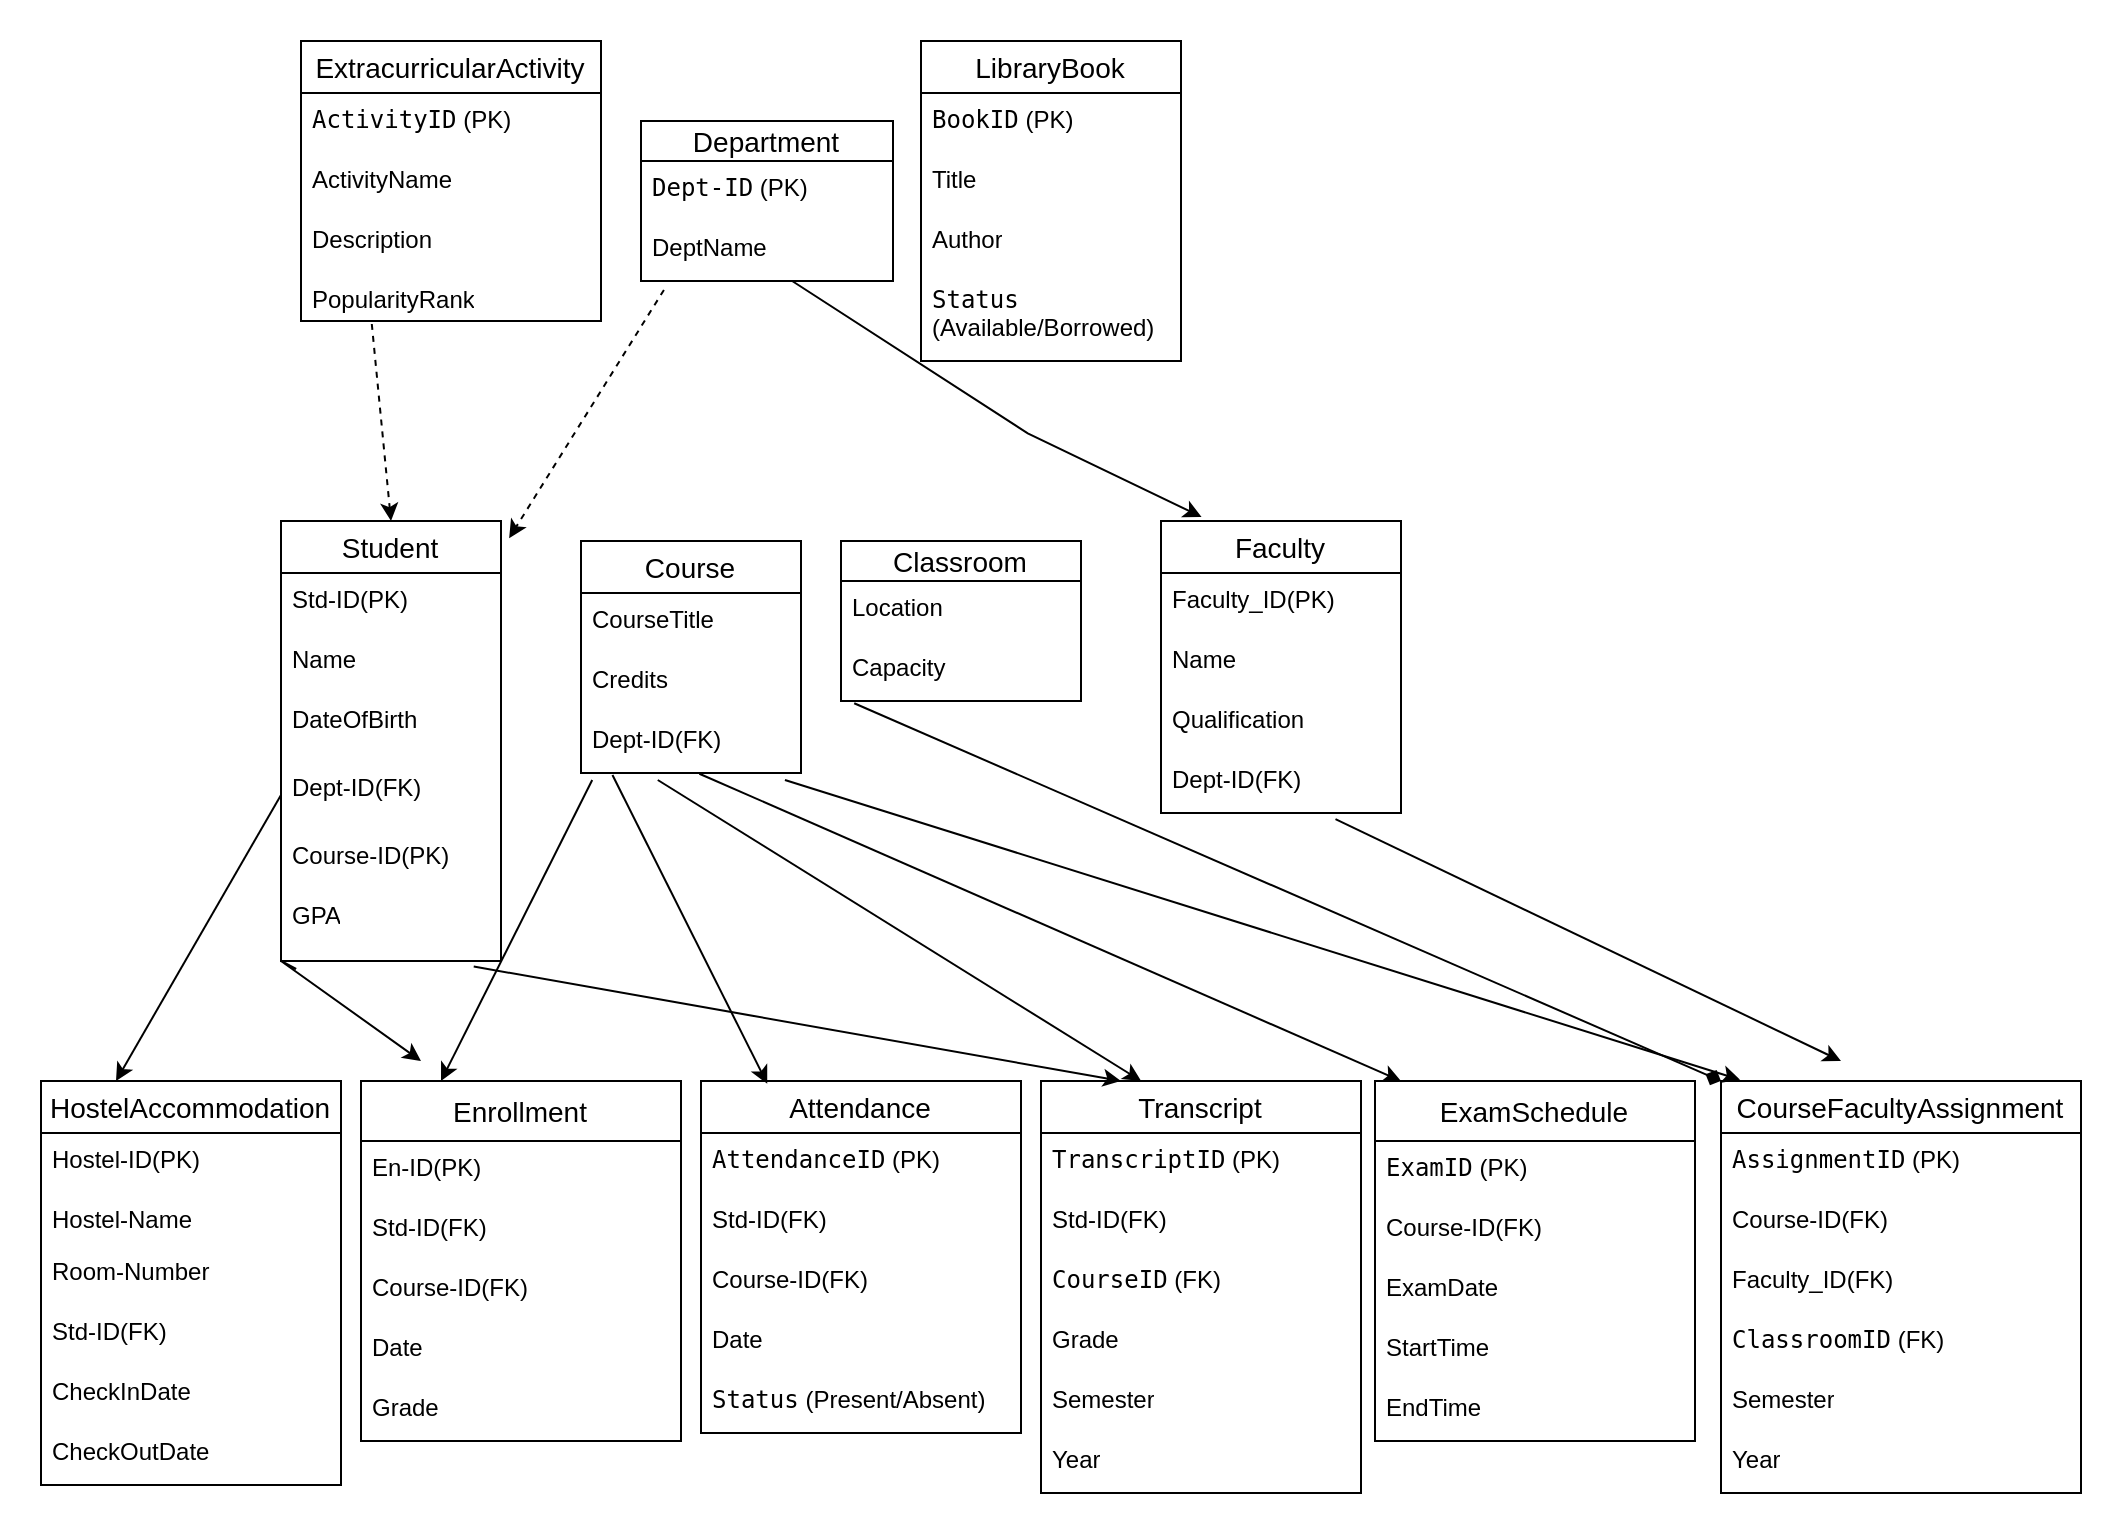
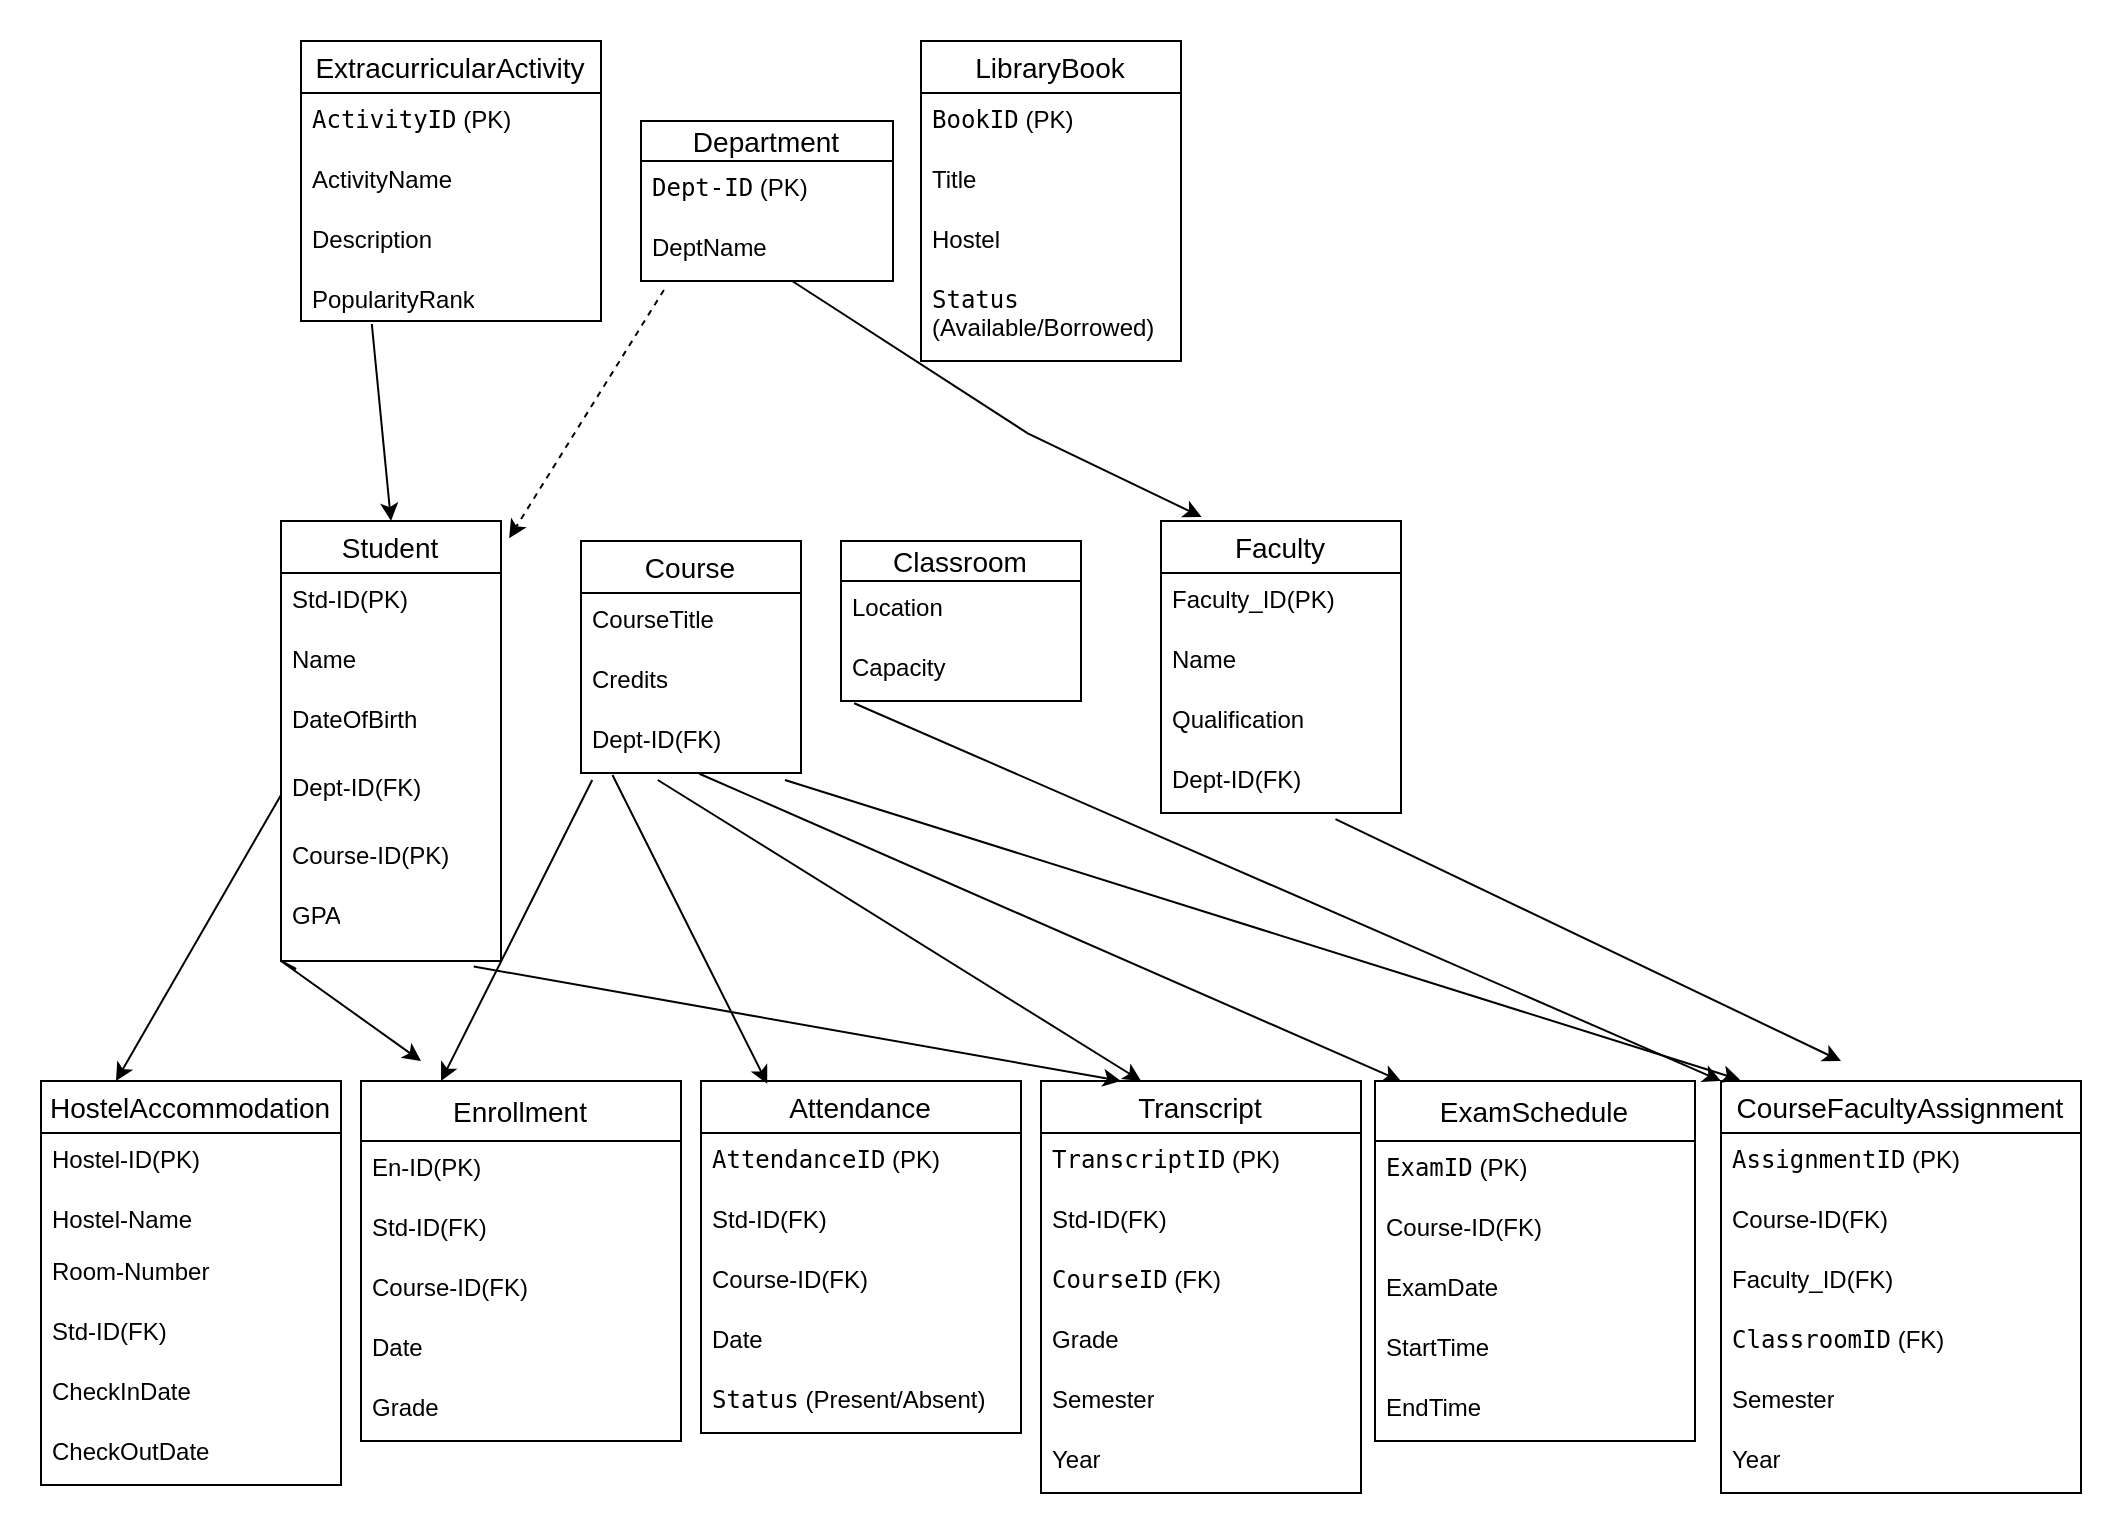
(973, 241) -> (970, 241)
(381, 416) -> (381, 416)
(1705, 1074) -> (1707, 1075)
